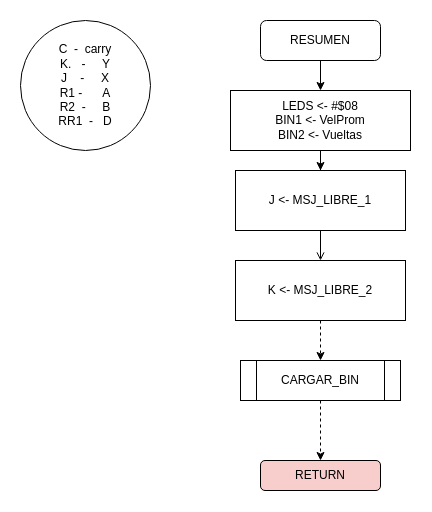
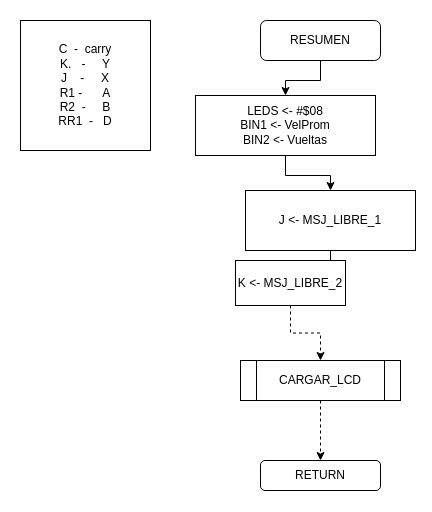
(86, 86) -> (86, 86)
(321, 121) -> (286, 126)
(321, 201) -> (331, 221)
(321, 291) -> (291, 283)
(321, 381) -> (321, 381)
(321, 476) -> (321, 476)
